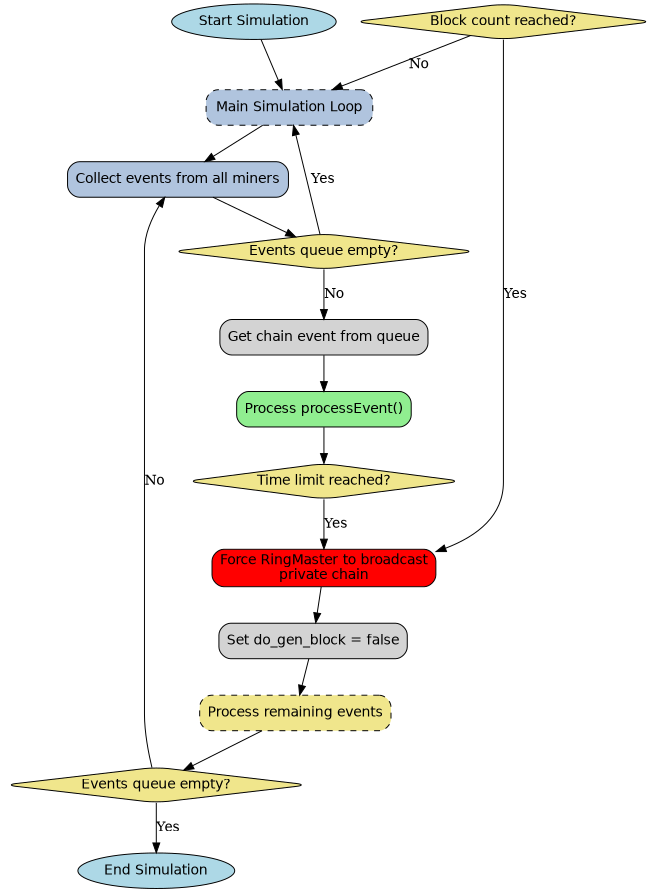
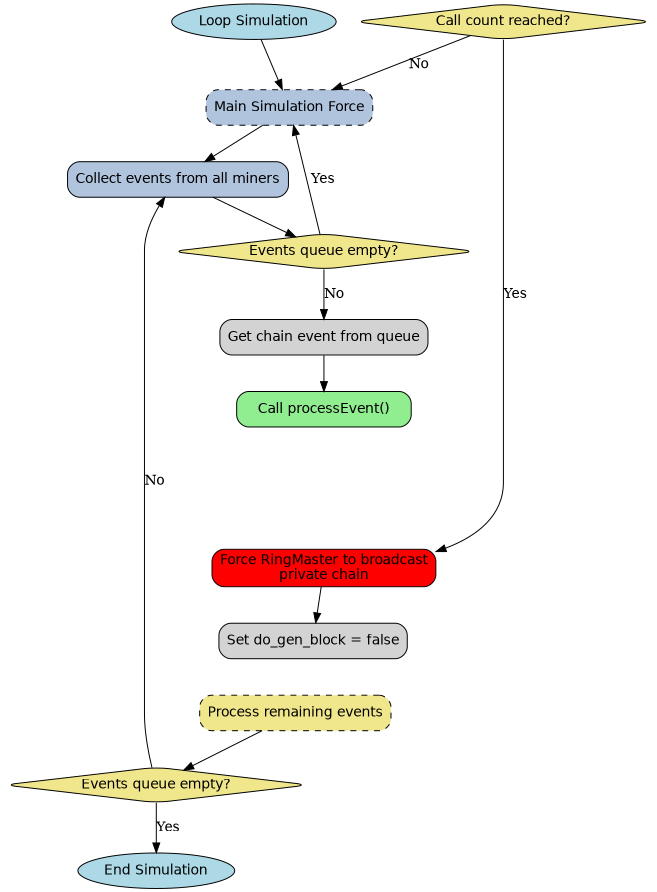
(254, 22) -> (254, 22)
(503, 22) -> (503, 22)
(289, 107) -> (289, 107)
(324, 409) -> (324, 409)
(324, 481) -> none
(305, 672) -> none
